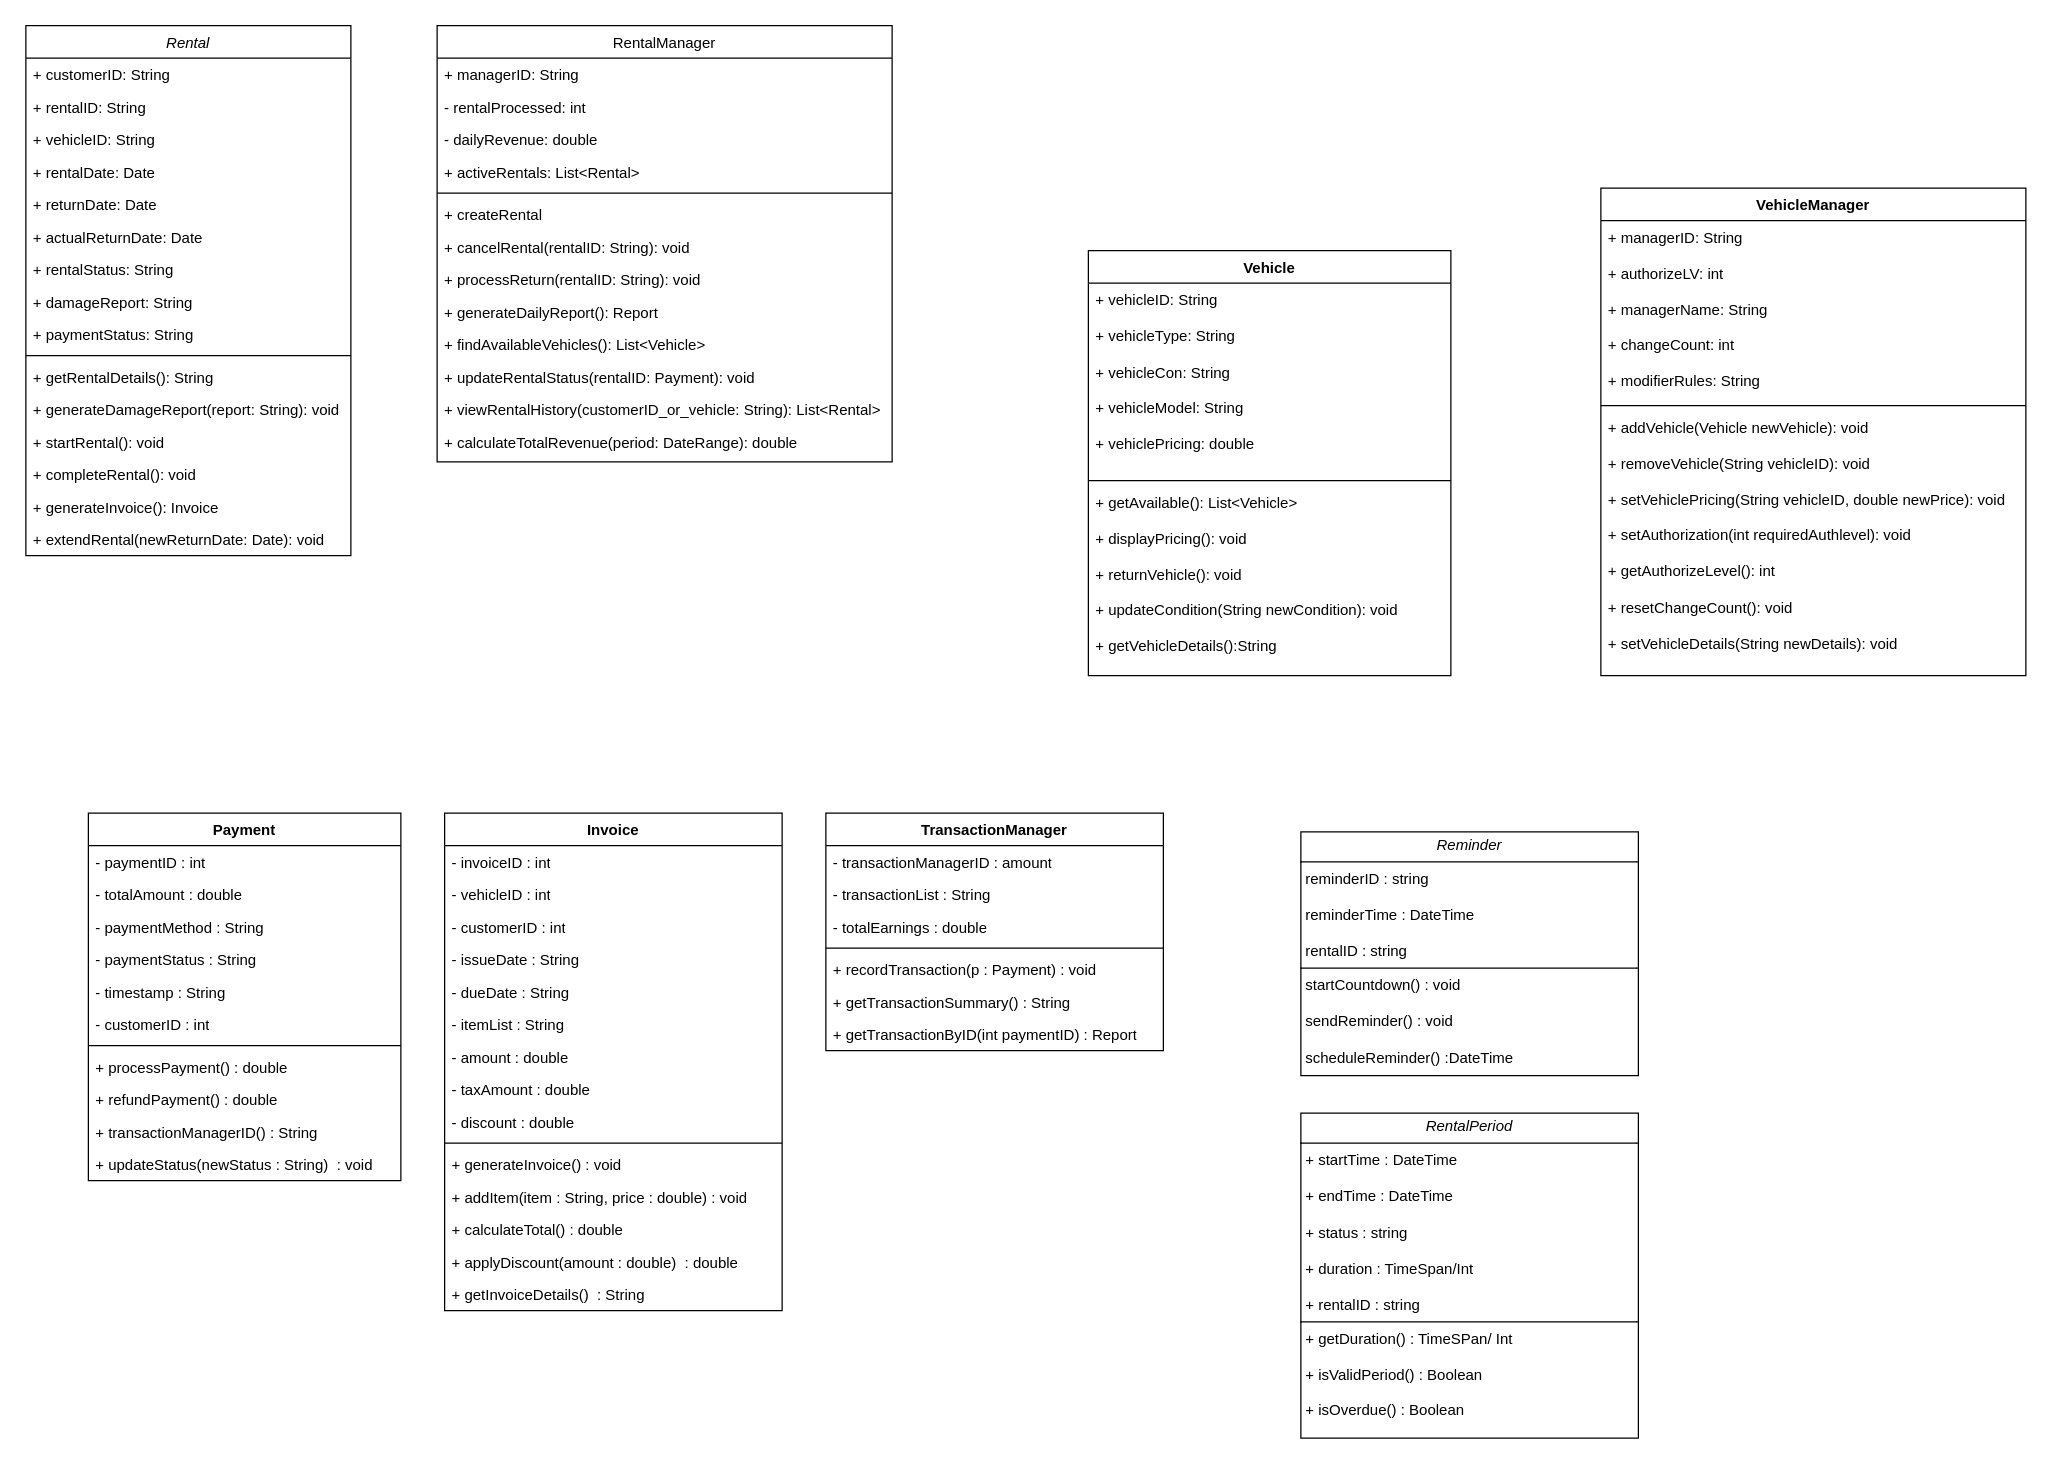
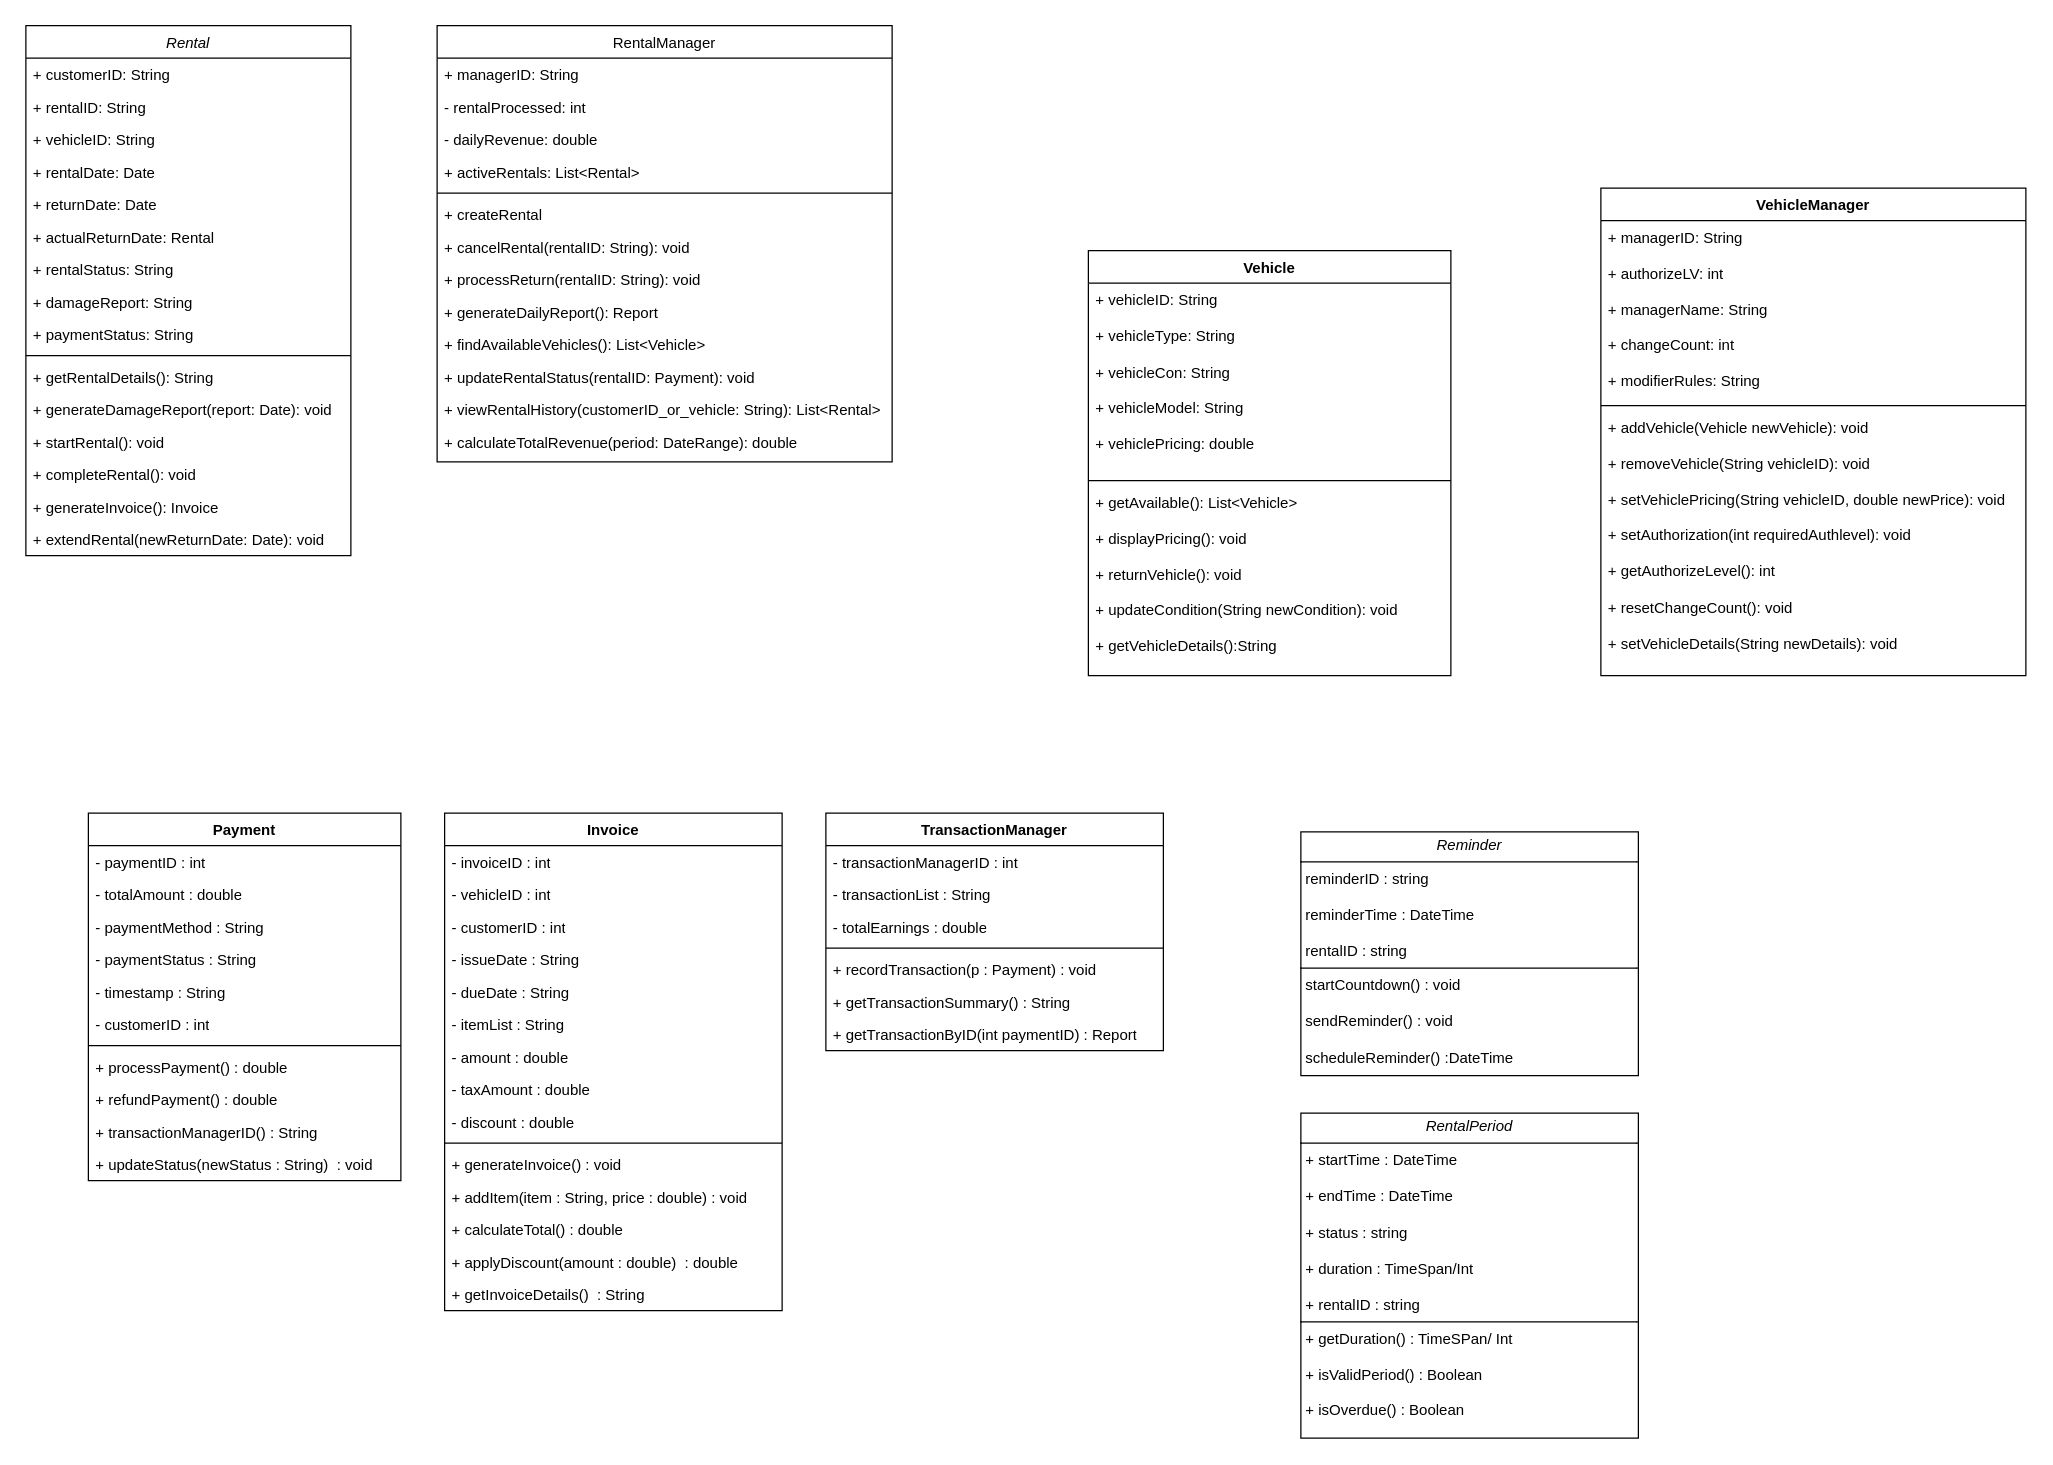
(126, 238) -> (132, 238)
(204, 410) -> (197, 410)
(956, 863) -> (941, 863)
